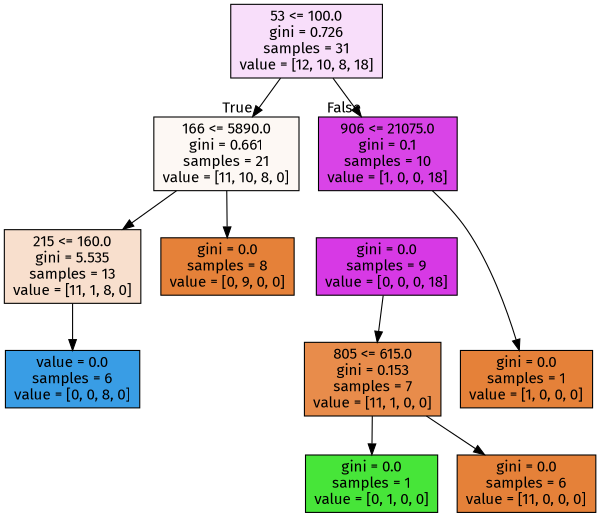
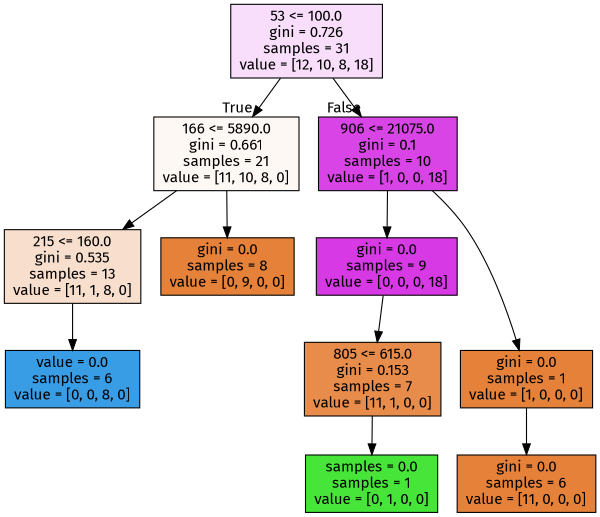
none -> (387, 209)
(73, 266) -> (73, 266)
(451, 432) -> (526, 426)
(372, 484) -> (372, 484)
